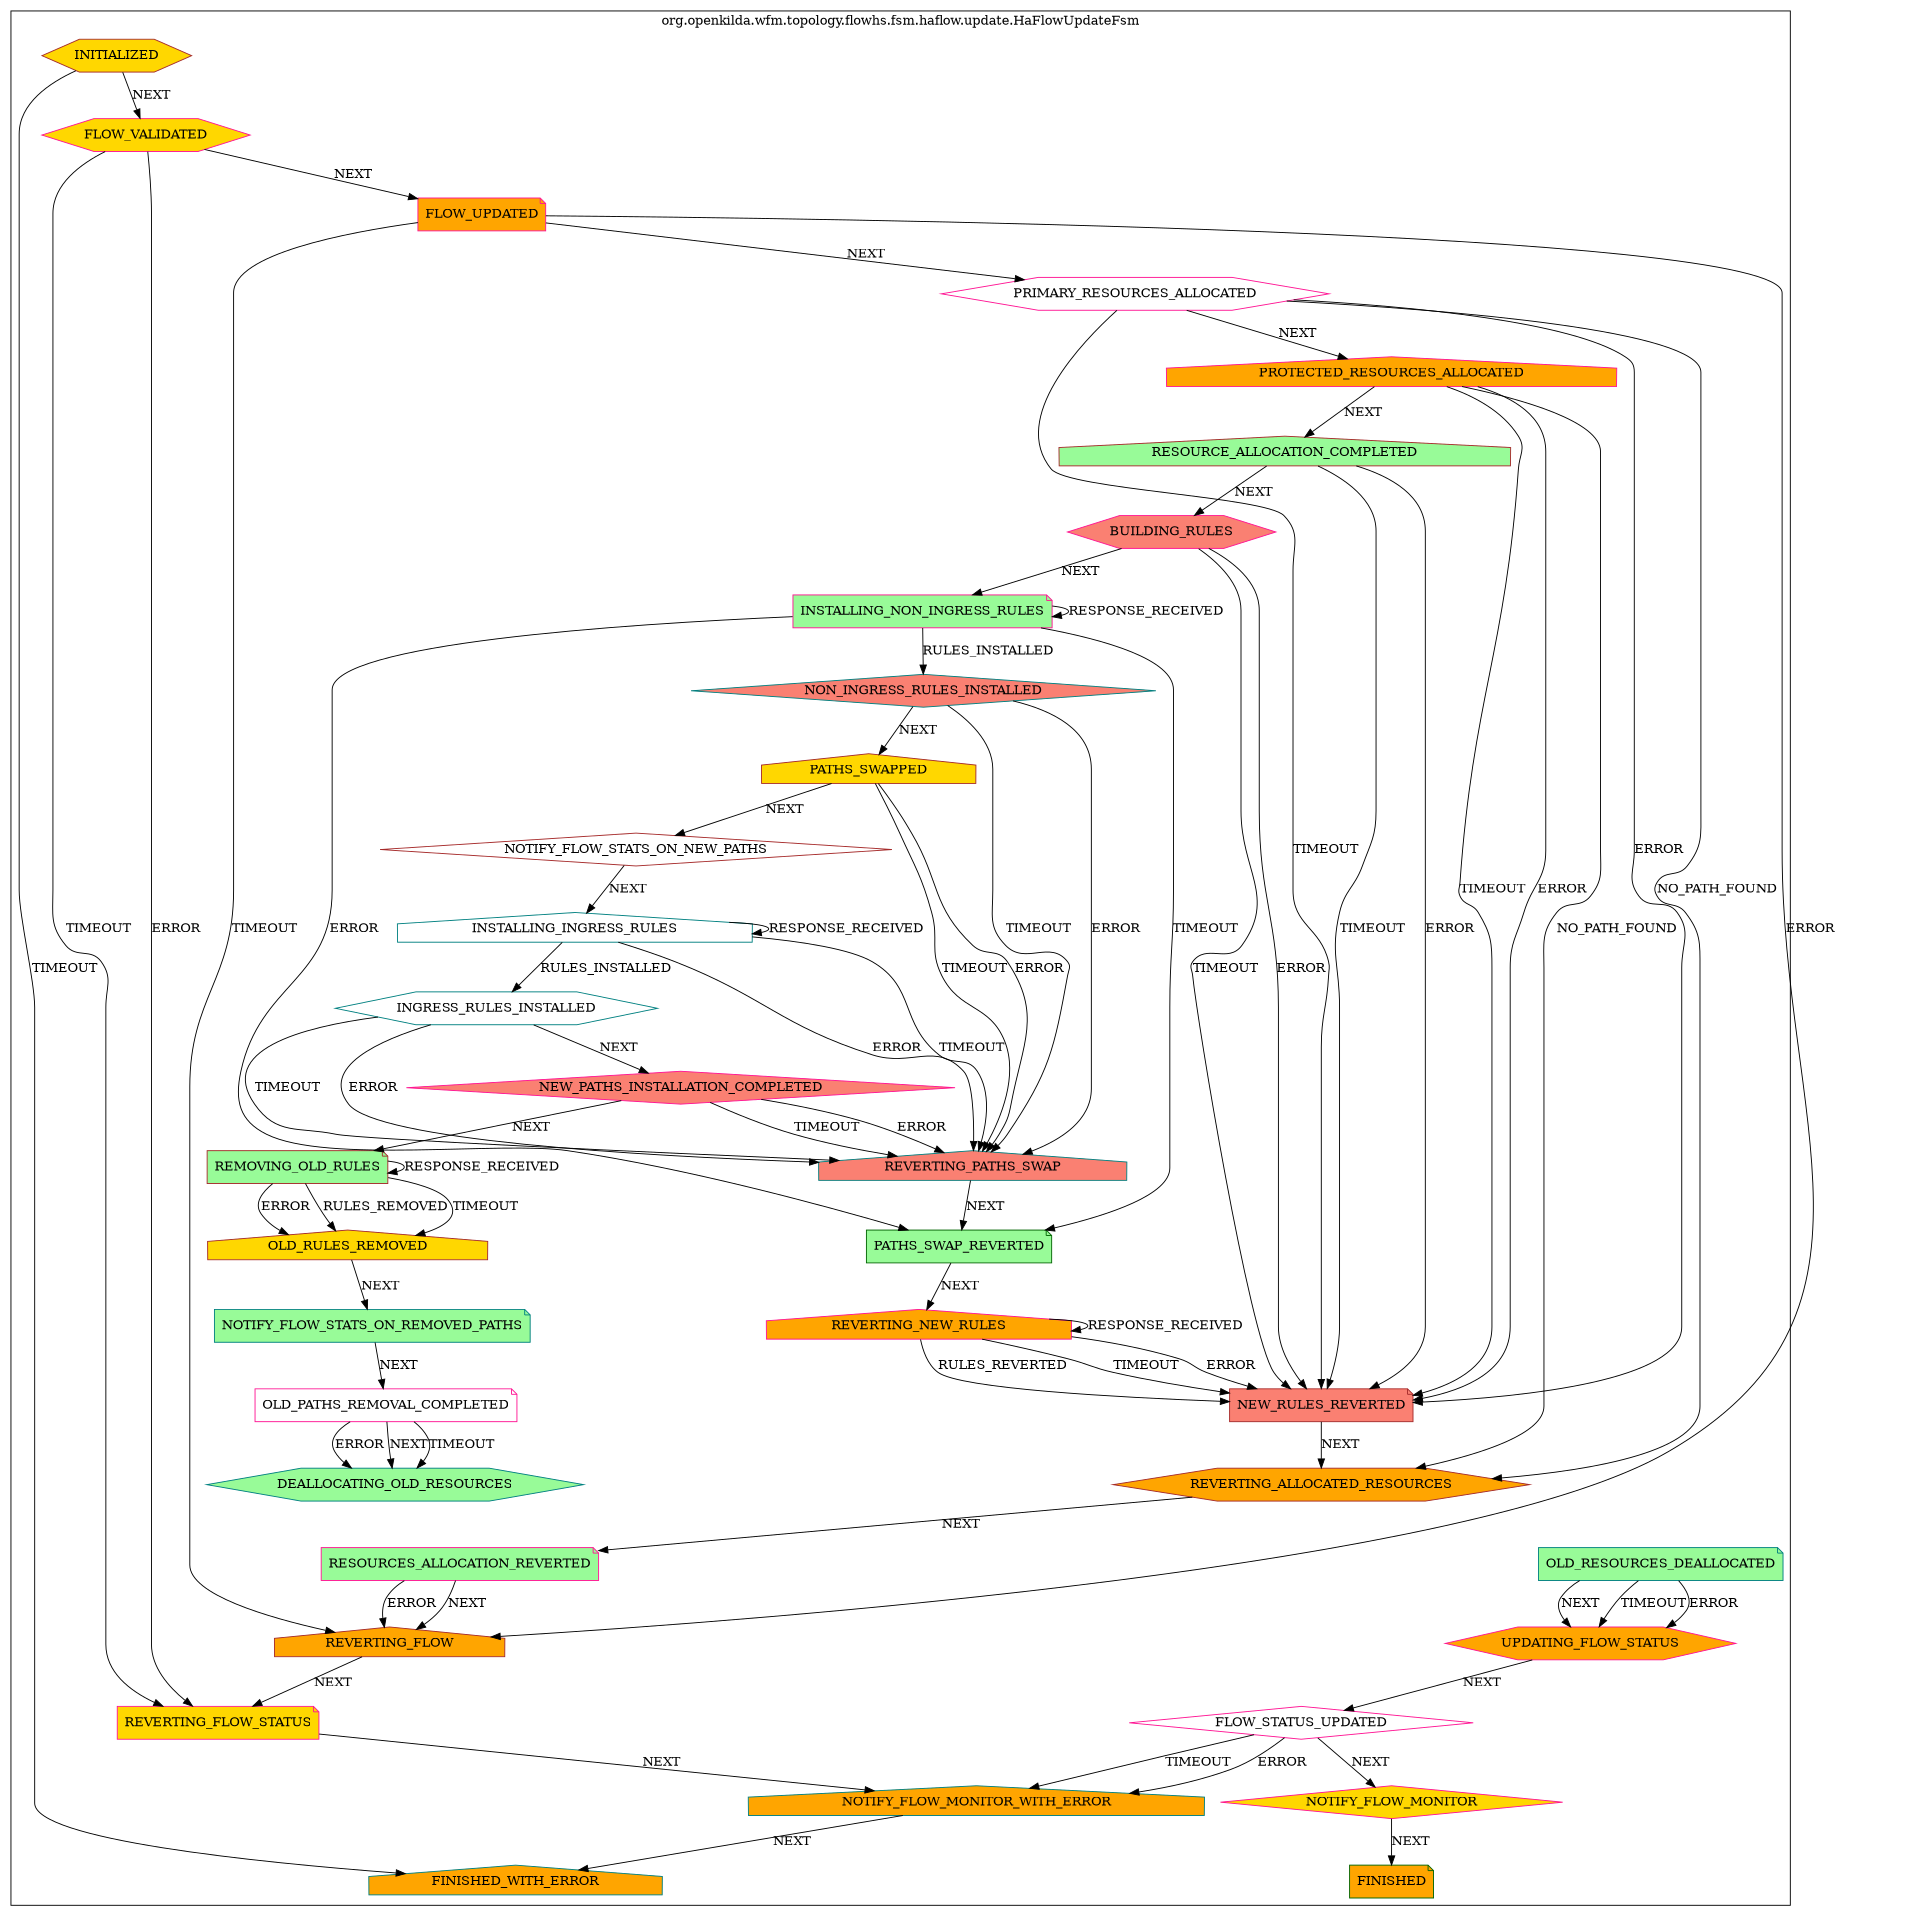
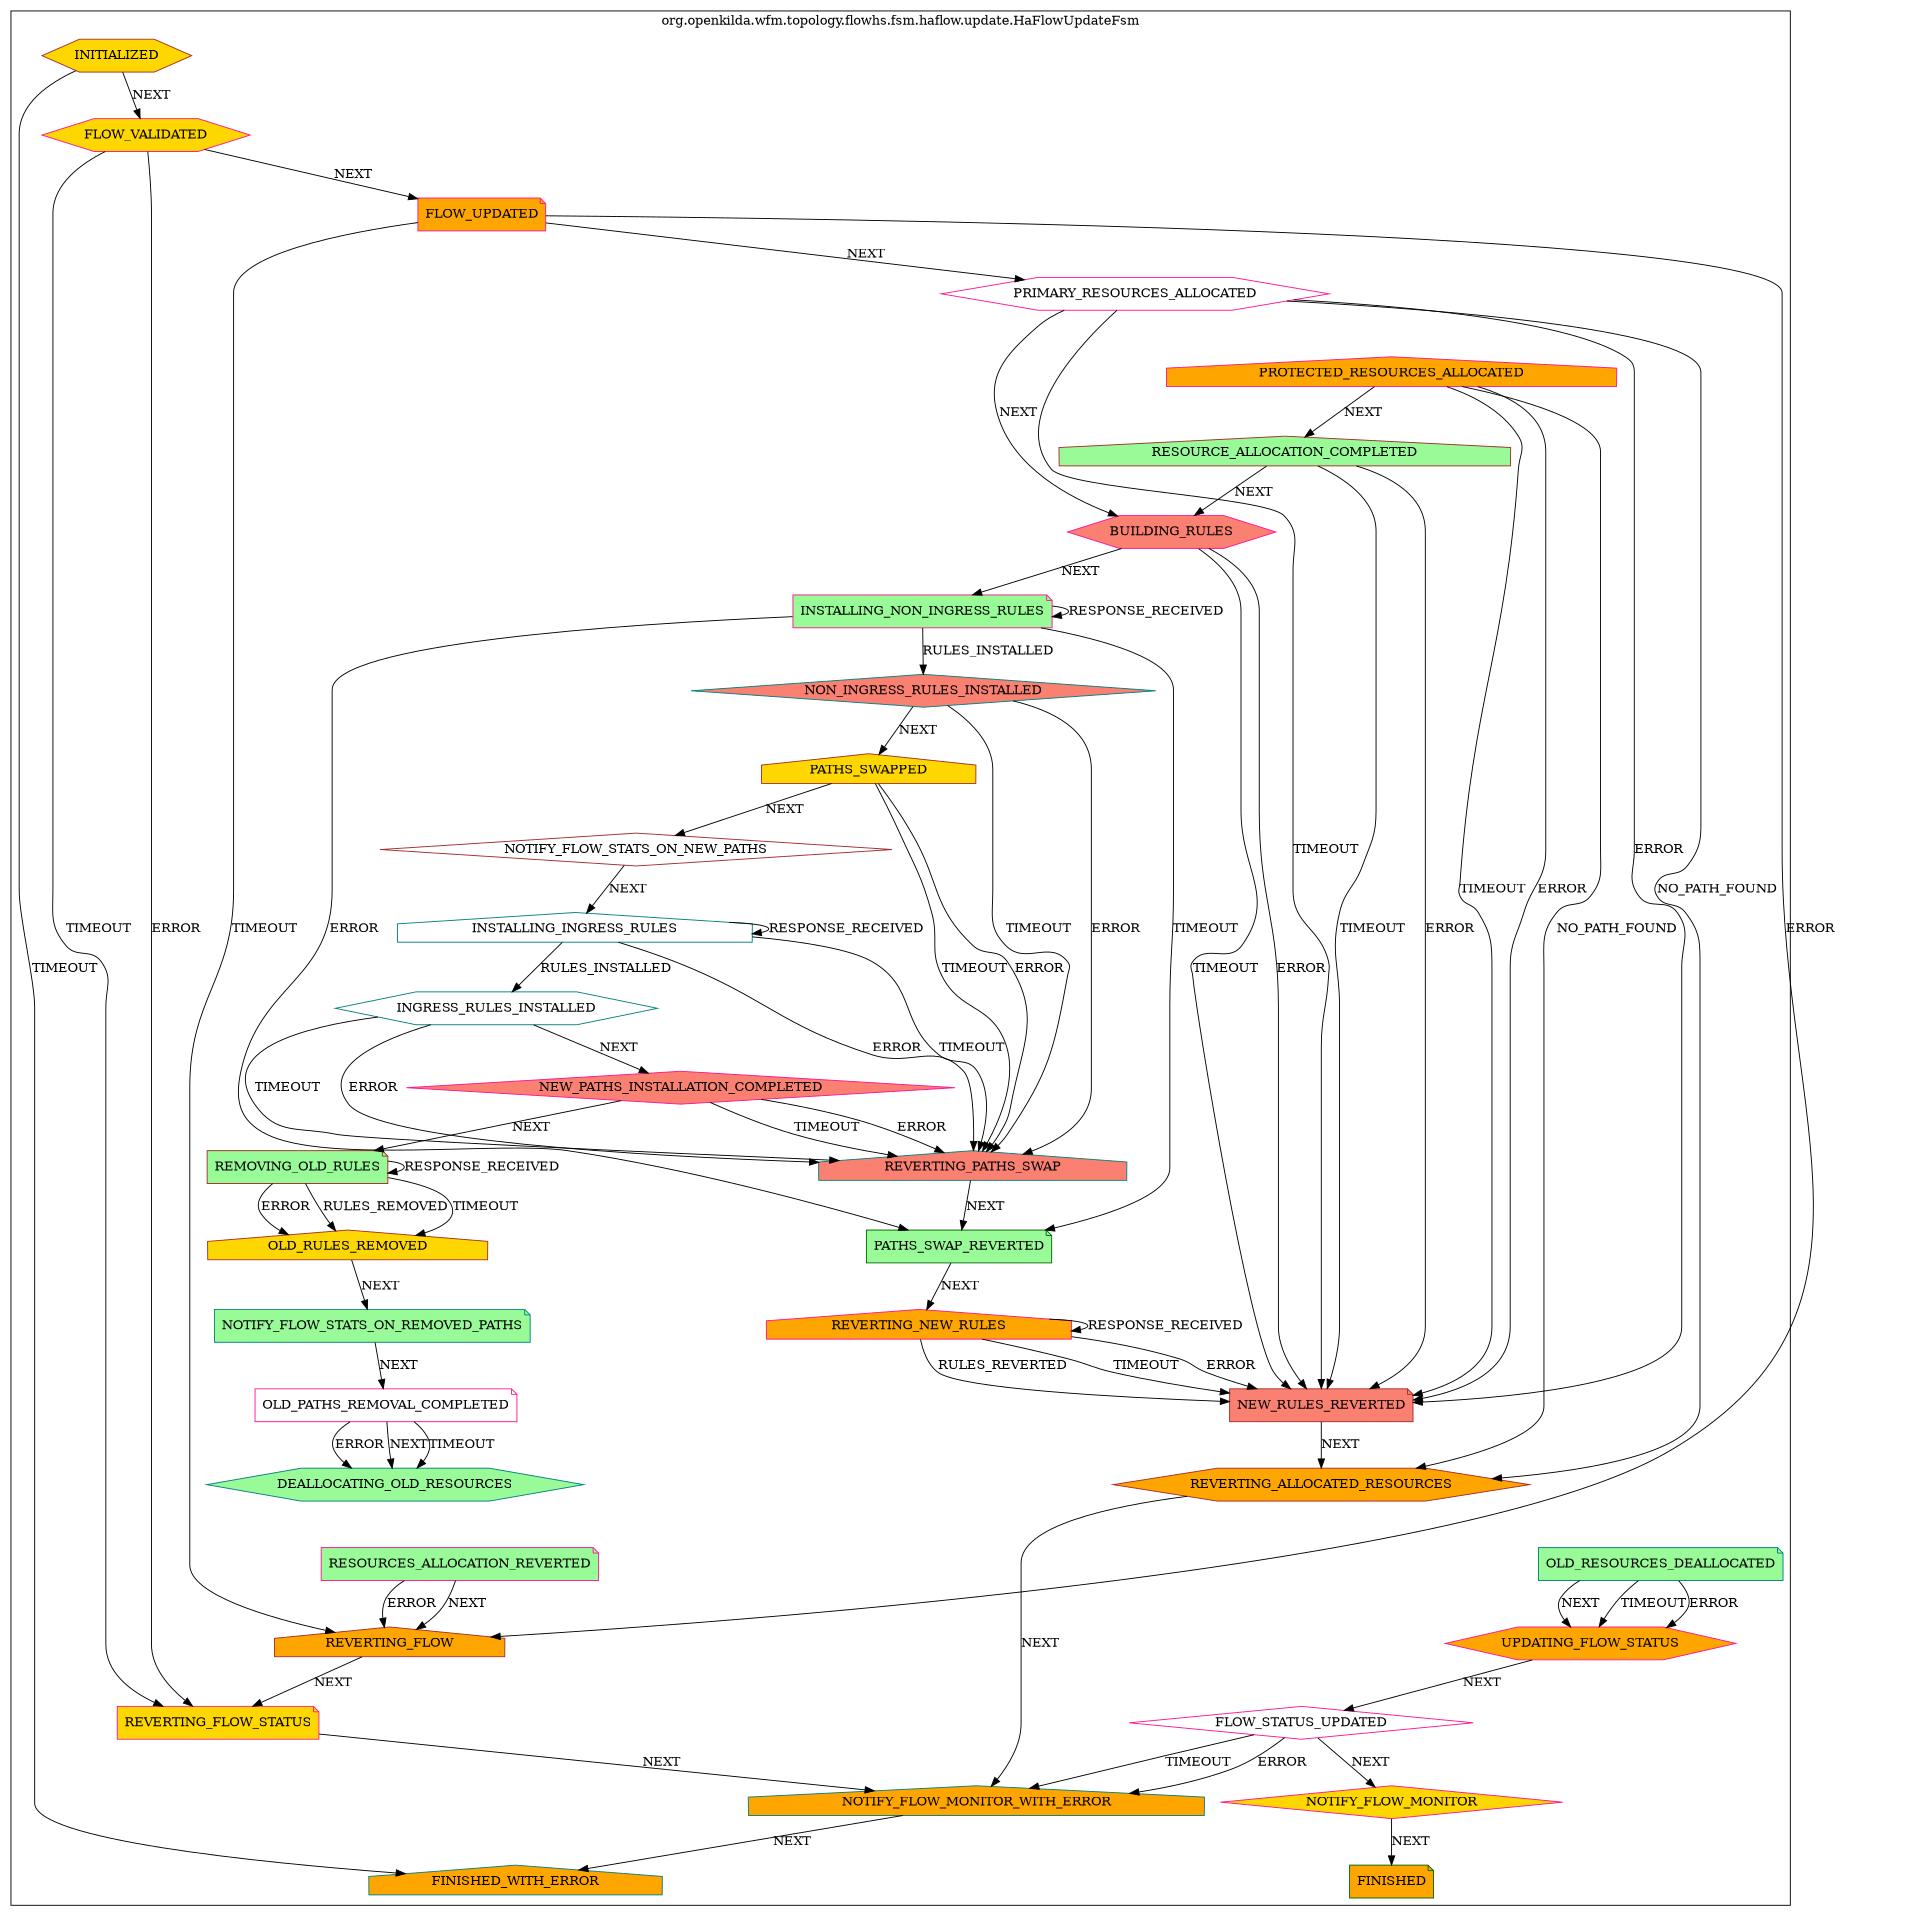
(1263, 333) -> (1001, 423)
(900, 1523) -> (1021, 1580)
